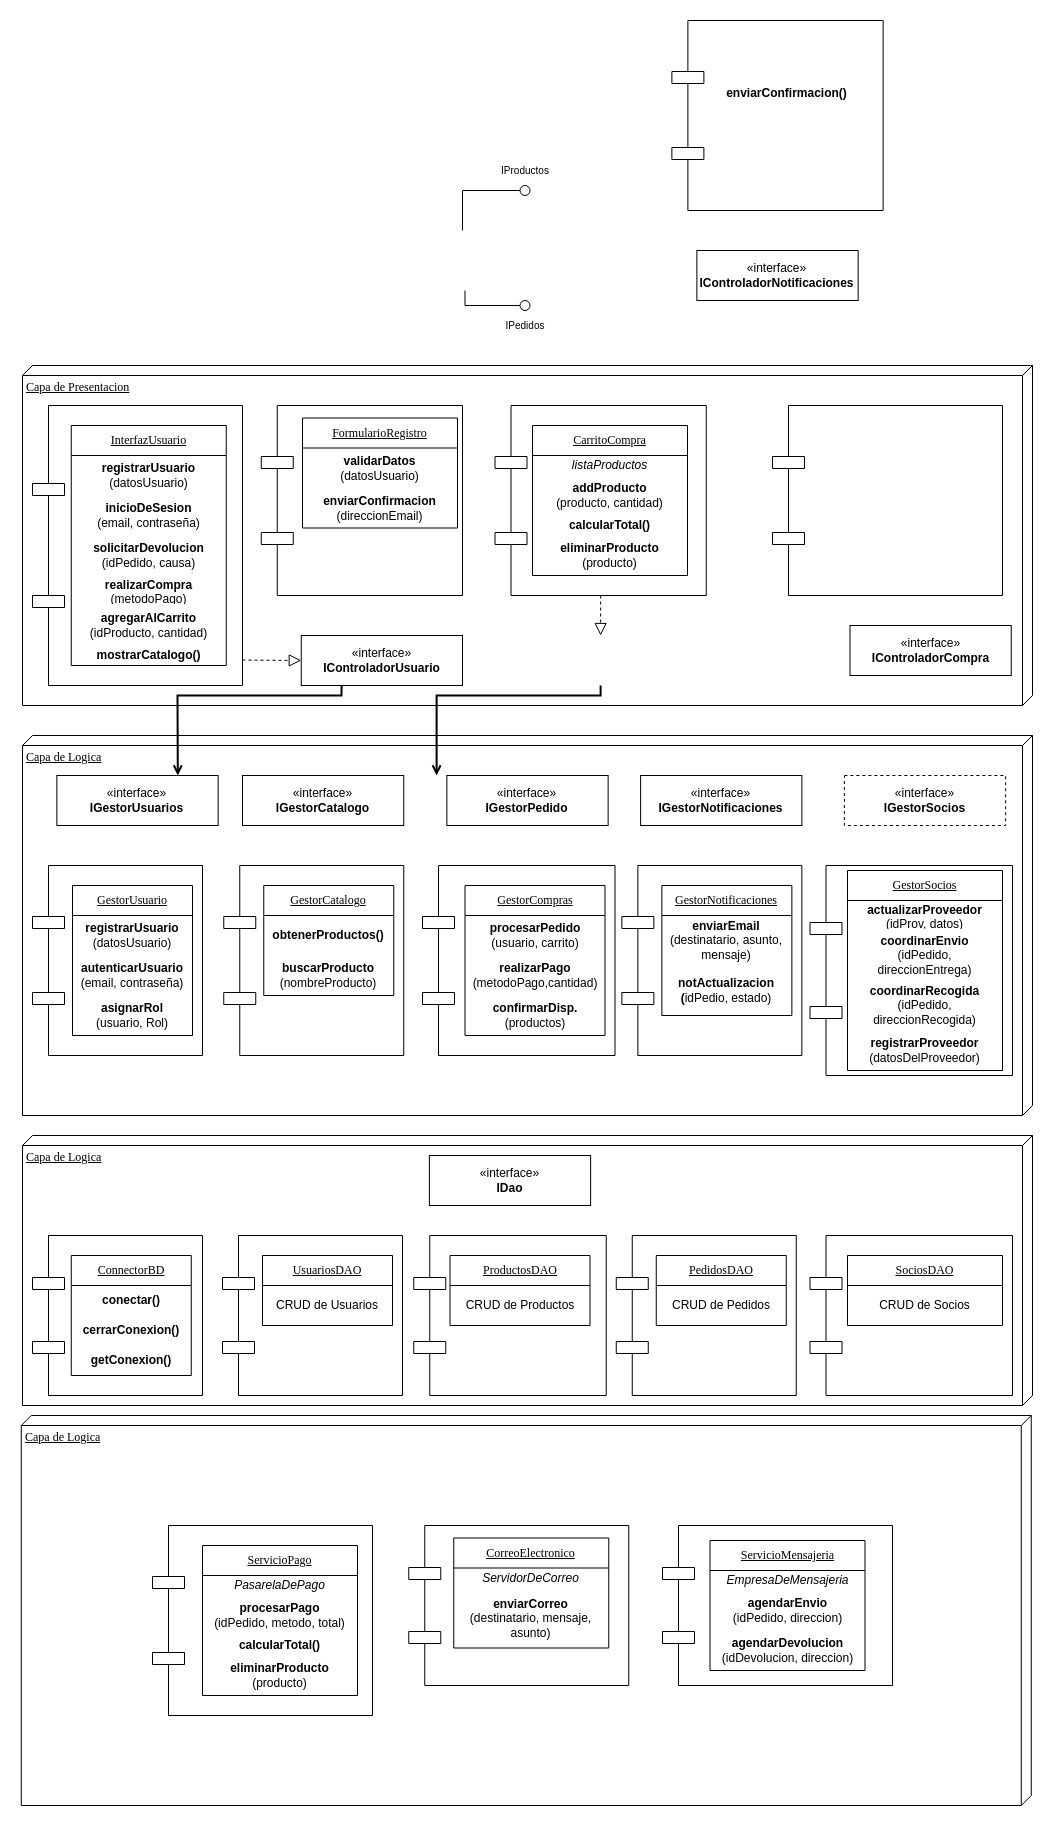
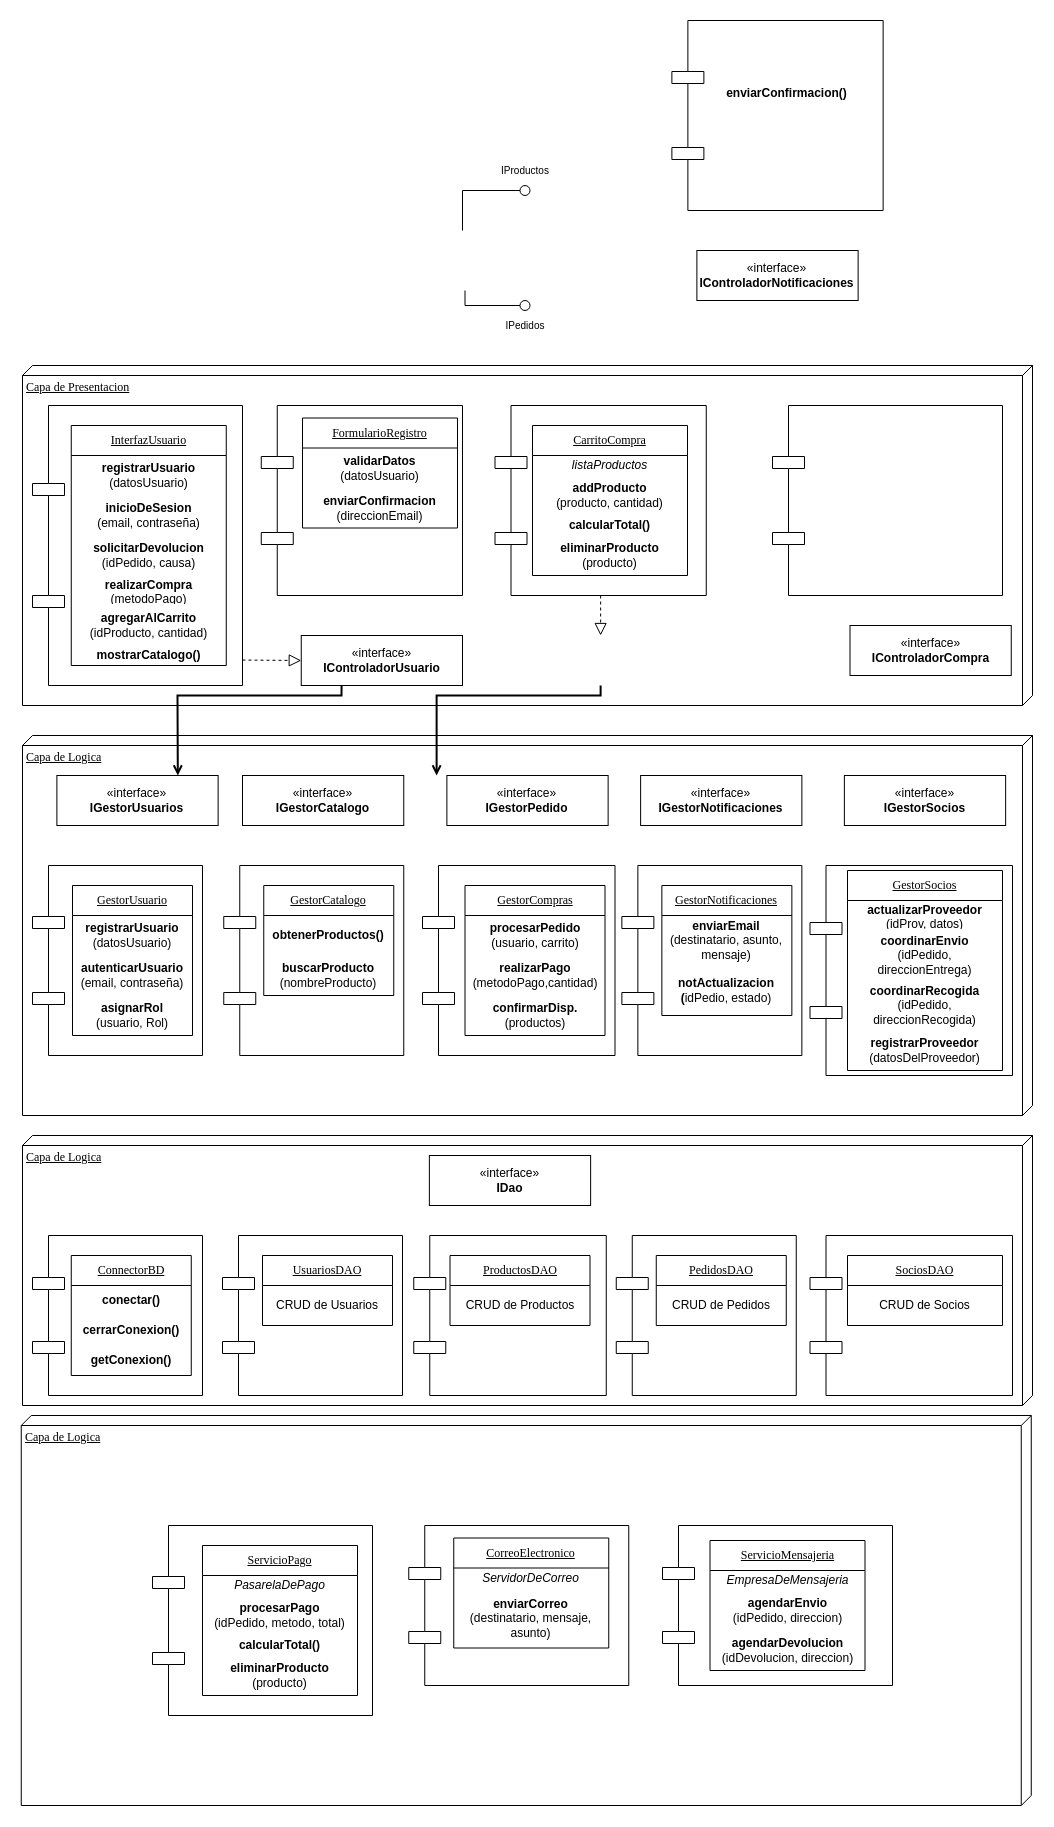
(925, 801) -> (925, 801)
